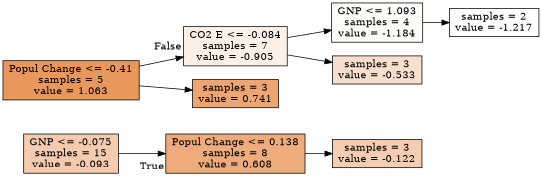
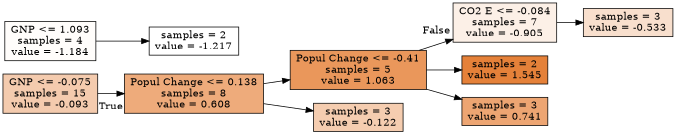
(306, 35) -> none
none -> (505, 70)
none -> (273, 82)
